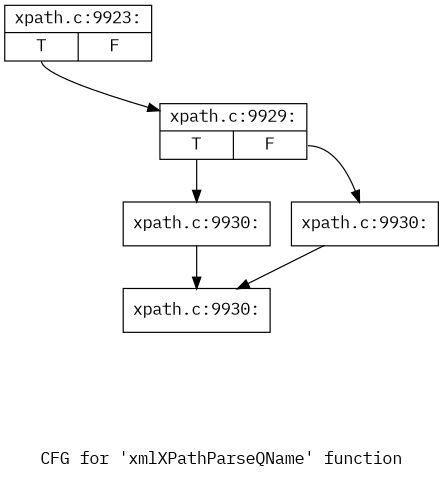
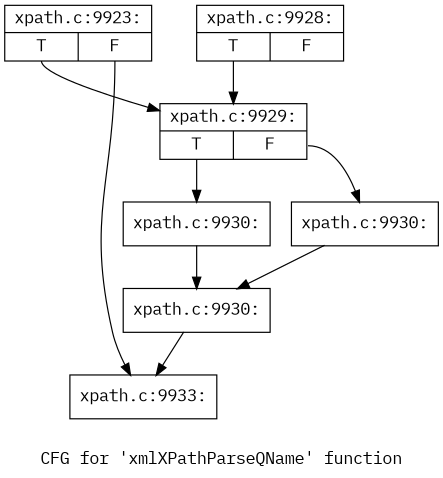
none -> (270, 33)
none -> (143, 397)
